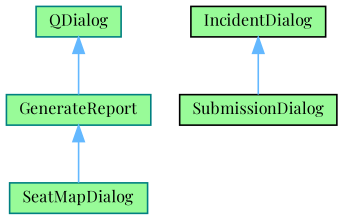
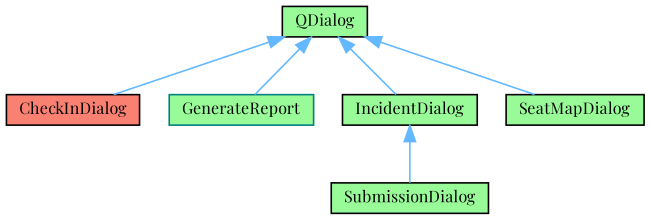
(79, 22) -> (325, 22)
none -> (373, 72)
none -> (73, 110)
(79, 162) -> (458, 68)
(79, 198) -> (575, 110)
